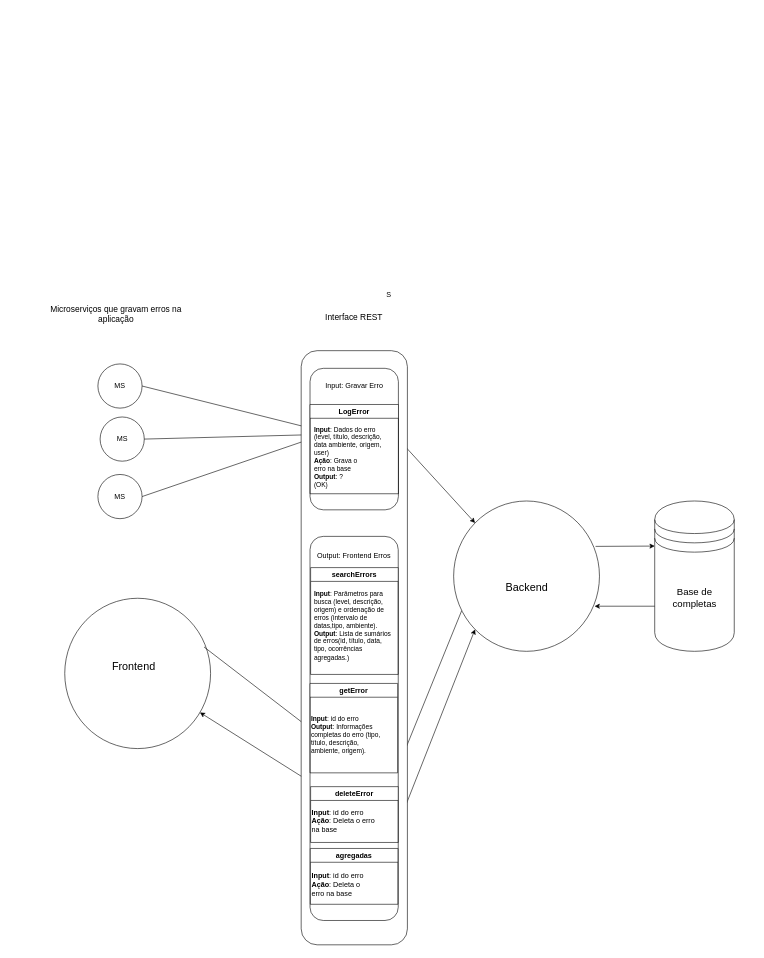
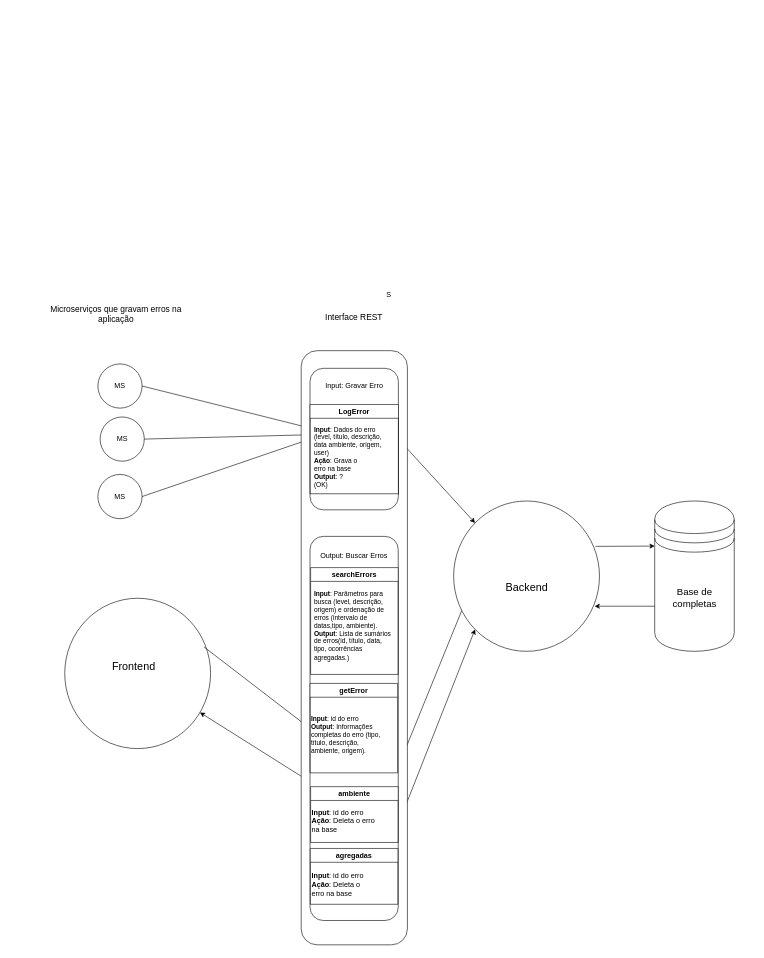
(354, 556) -> (354, 556)
(354, 794) -> (354, 794)
